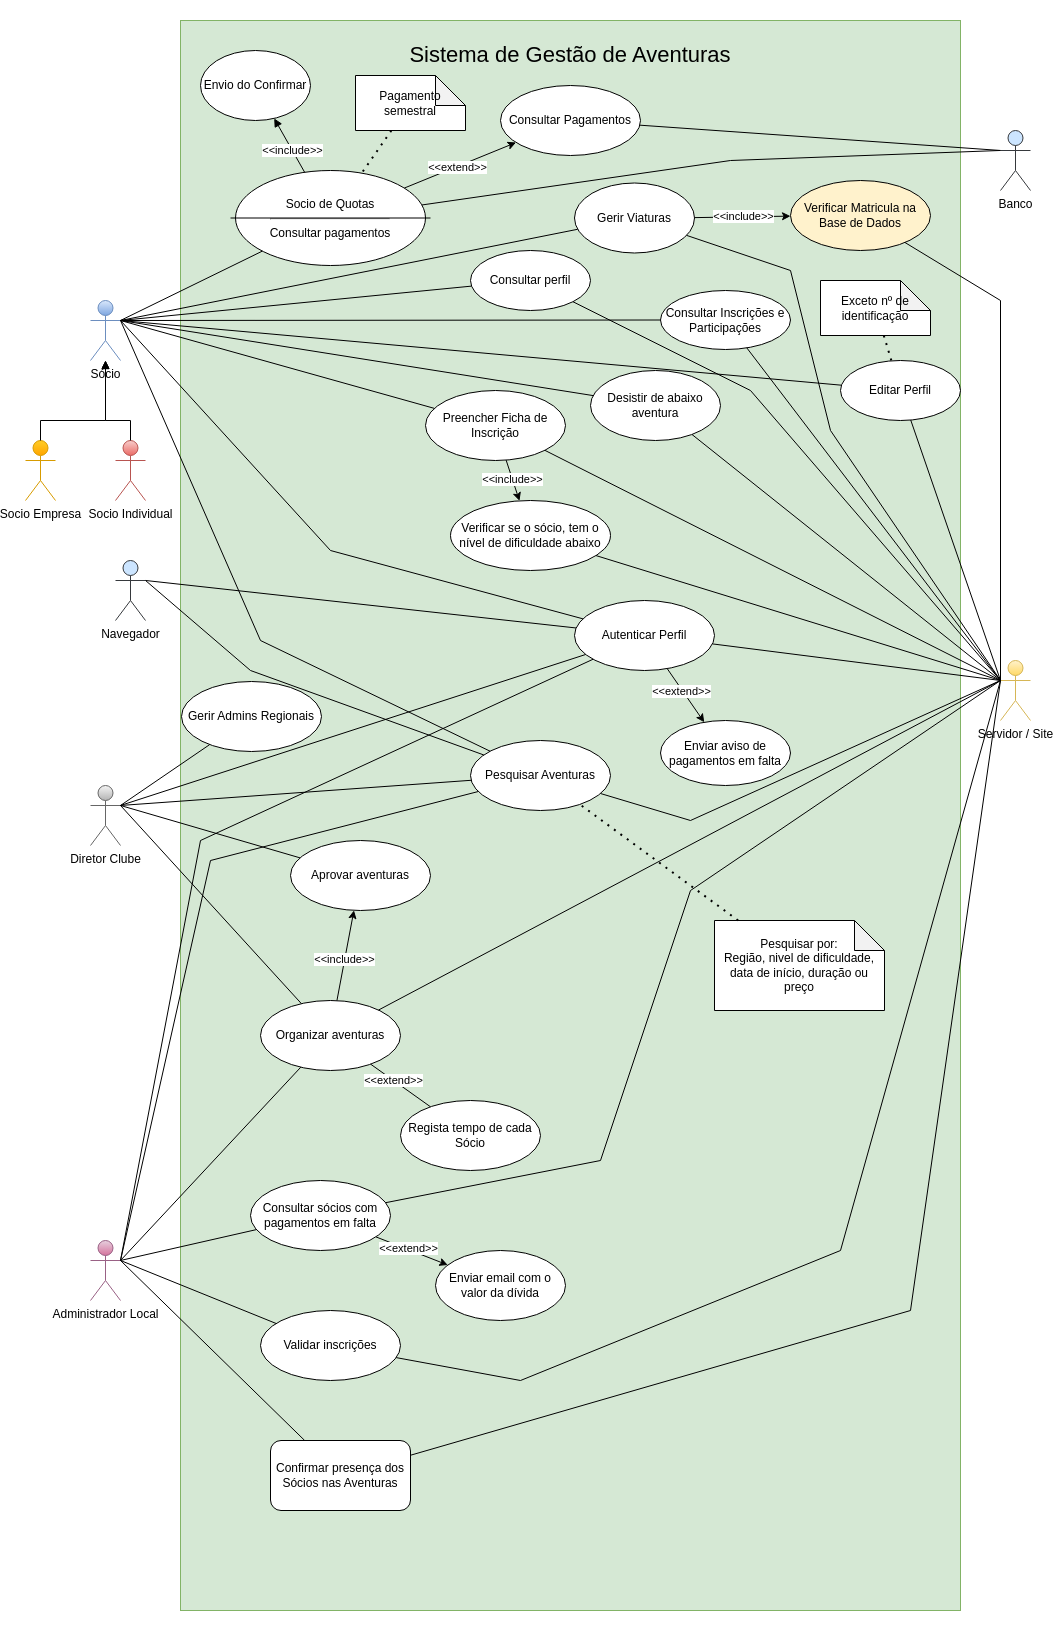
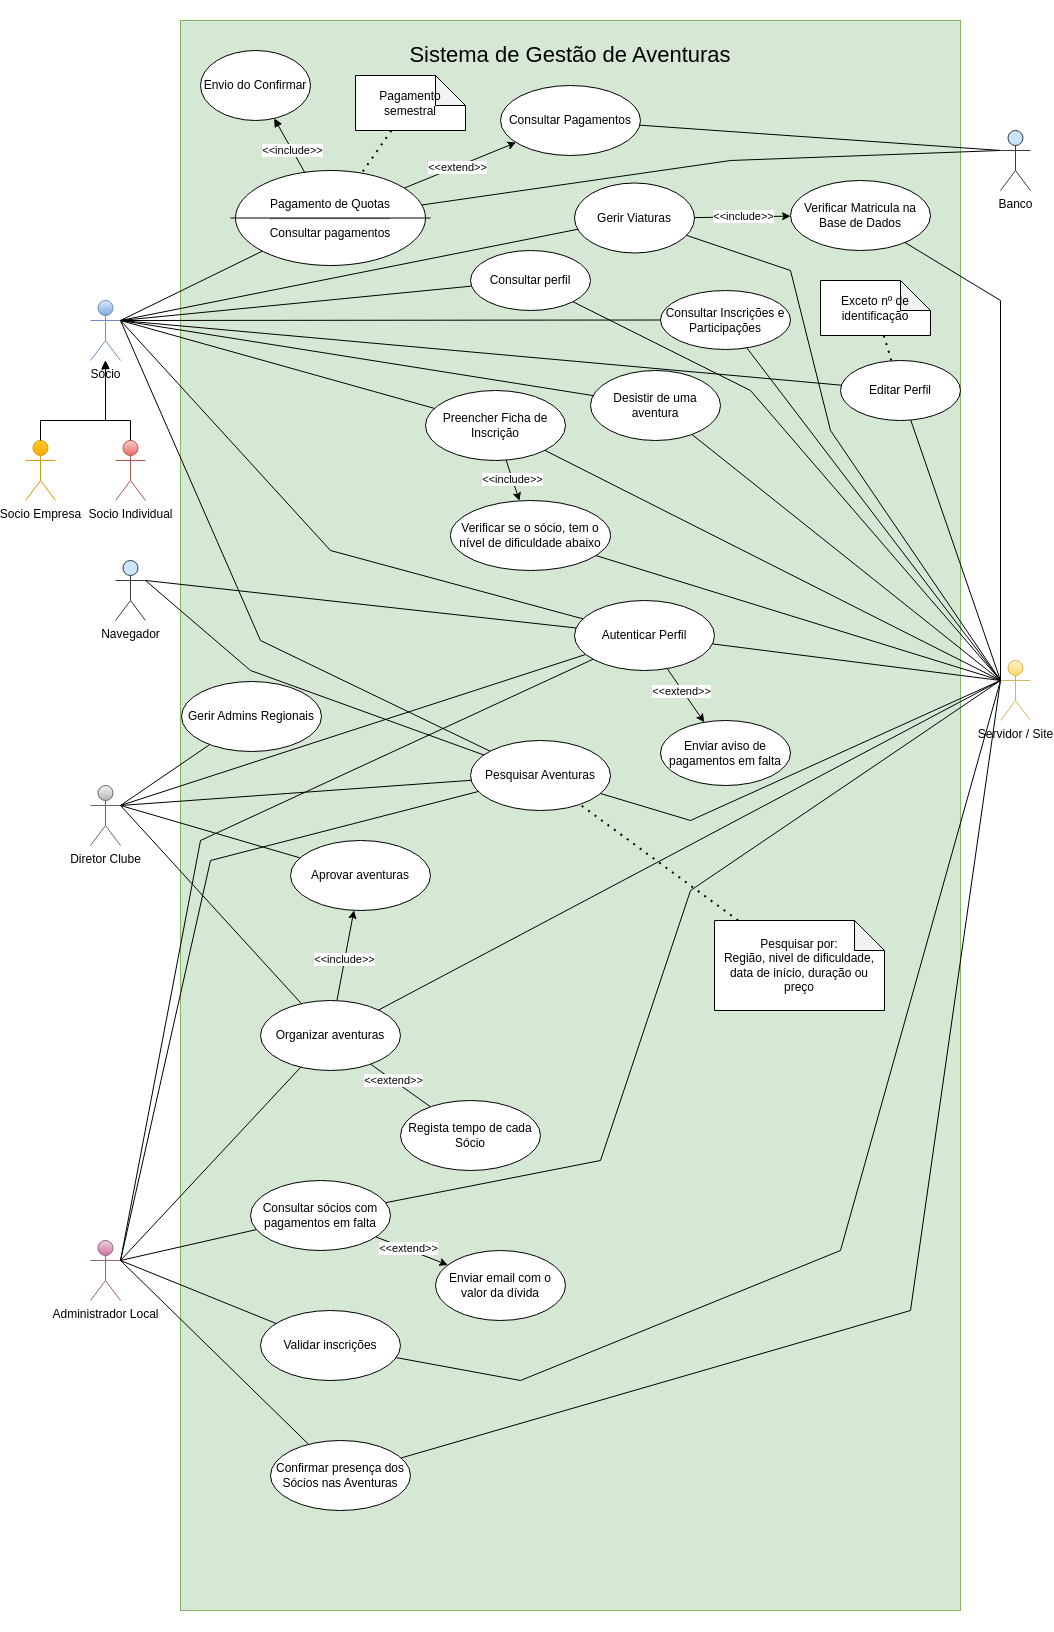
(861, 216) -> (861, 216)
(331, 219) -> (331, 219)
(656, 406) -> (656, 406)
(341, 1476) -> (341, 1476)
